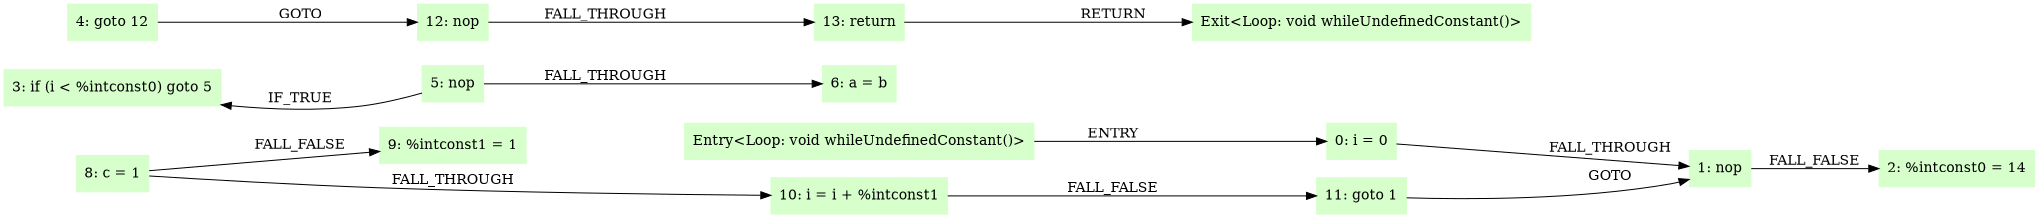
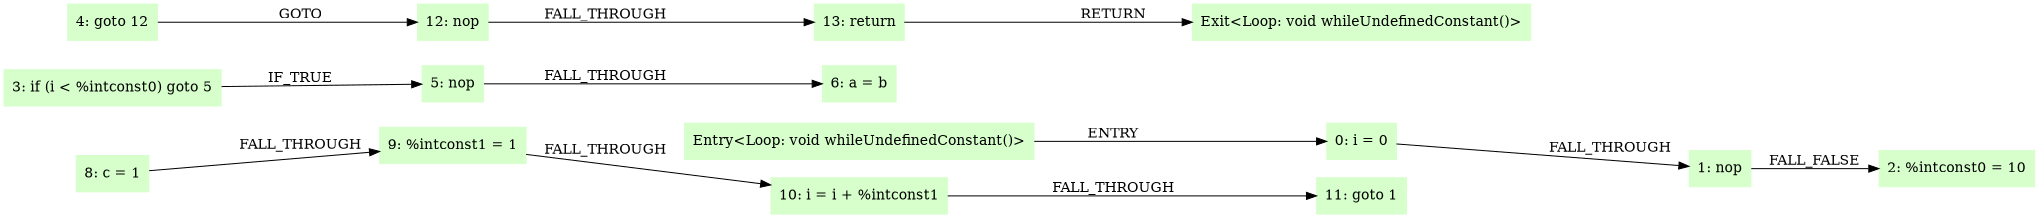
(327, 109) -> (317, 85)
(300, 145) -> (300, 145)
(1957, 169) -> (1957, 169)
(1113, 188) -> (1113, 188)
(455, 190) -> (643, 169)
(1543, 197) -> none
